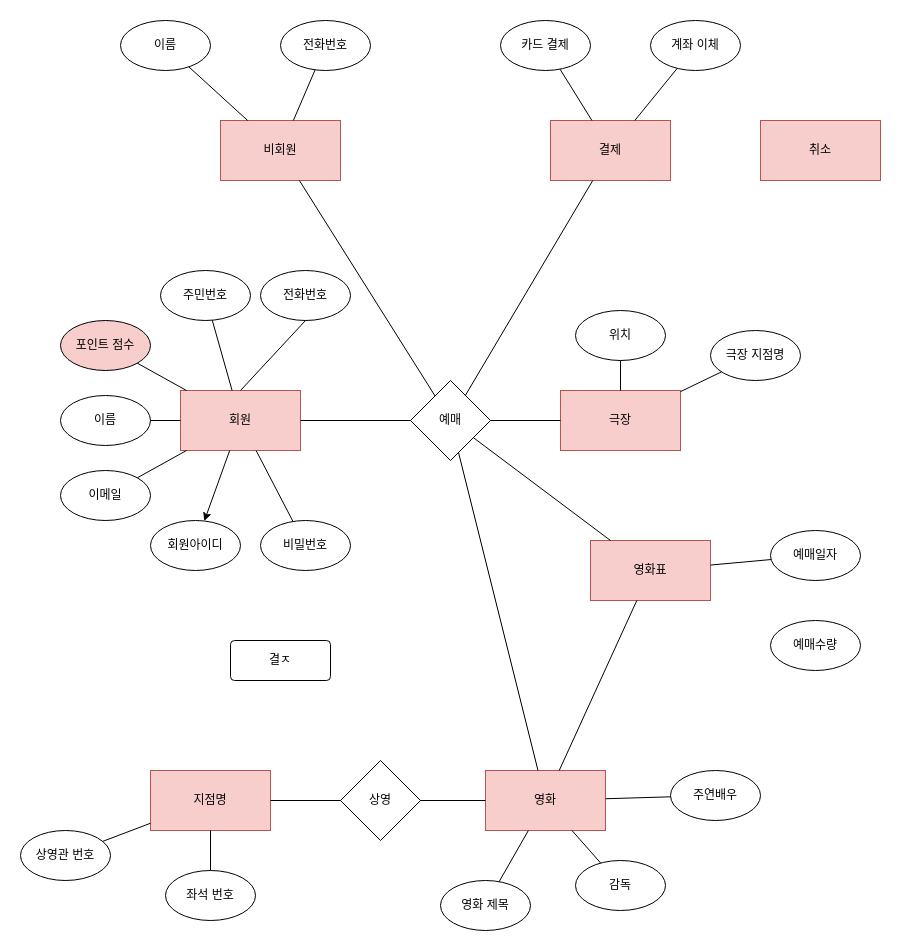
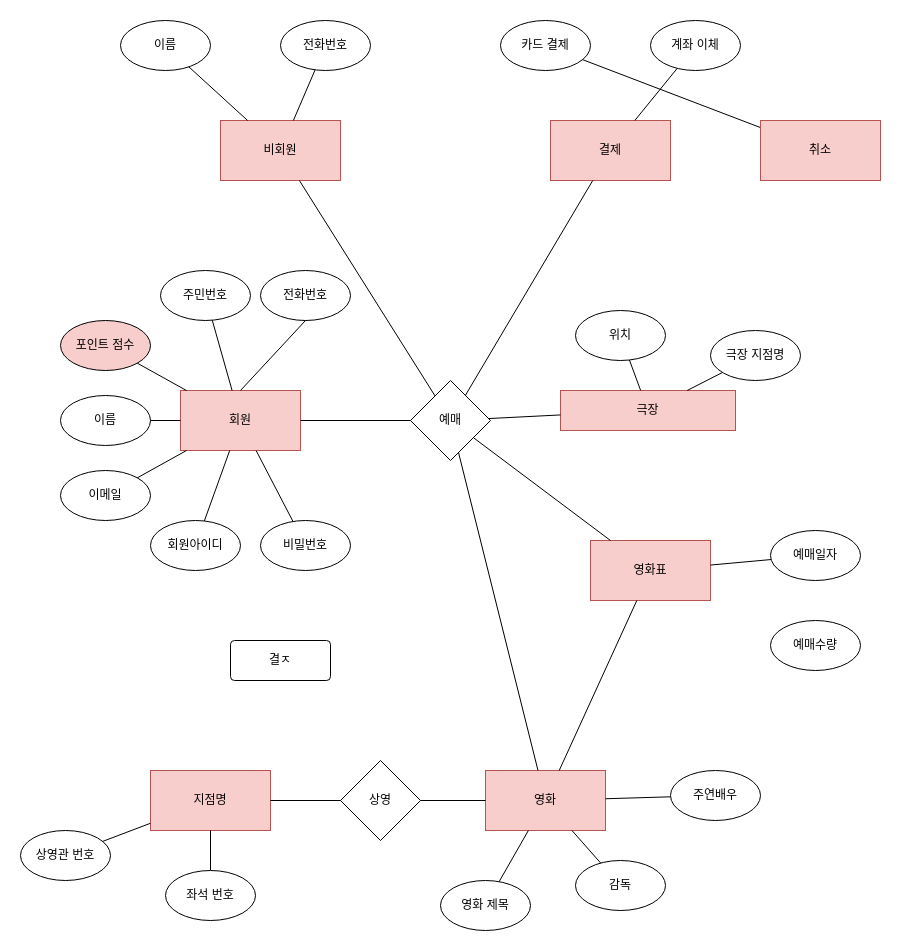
(576, 95) -> (672, 94)
(621, 421) -> (648, 411)
(207, 513) -> (206, 516)
